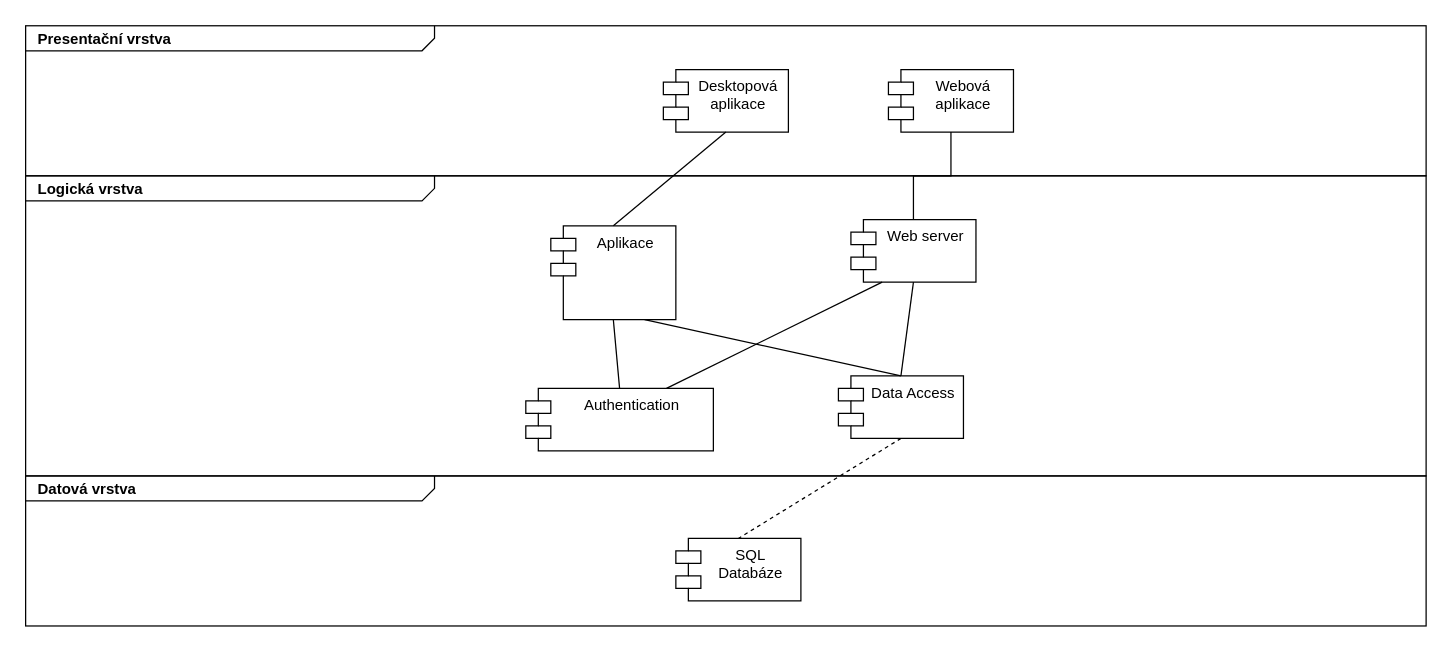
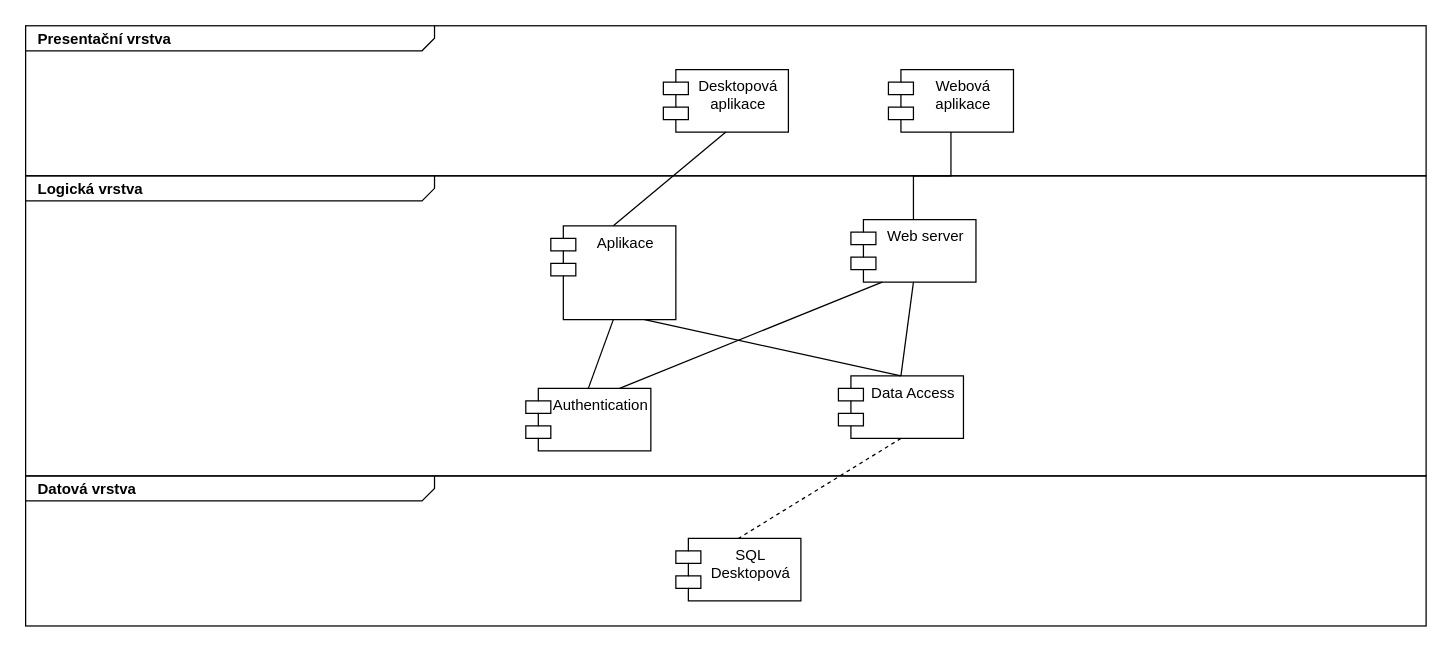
(619, 419) -> (588, 419)
(751, 556) -> (751, 565)
